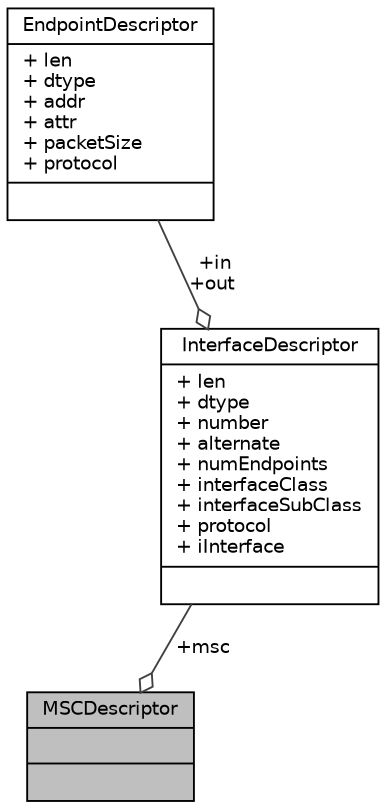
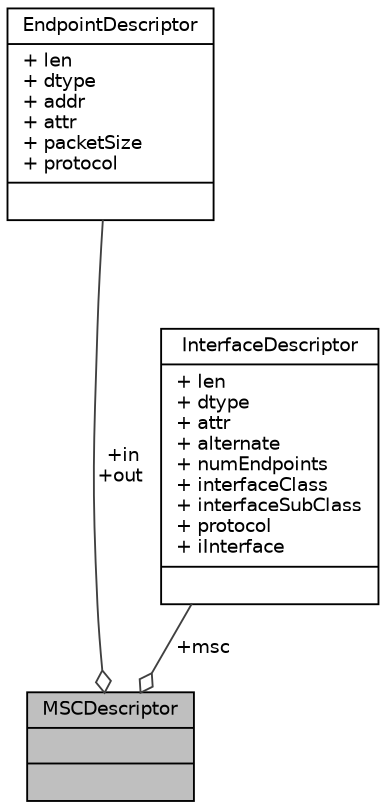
(178, 264) -> (94, 445)
(222, 423) -> (203, 423)
